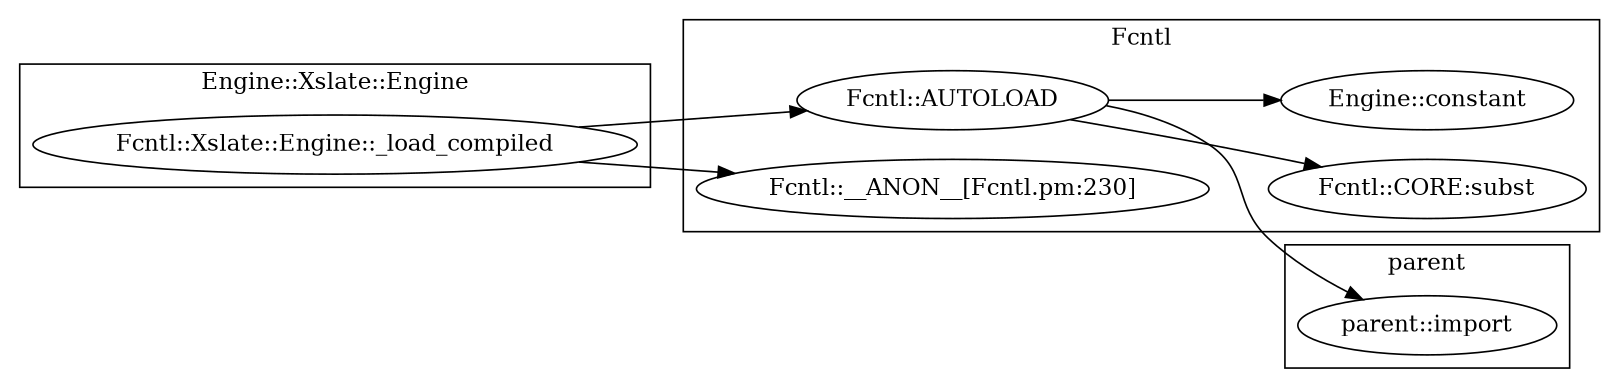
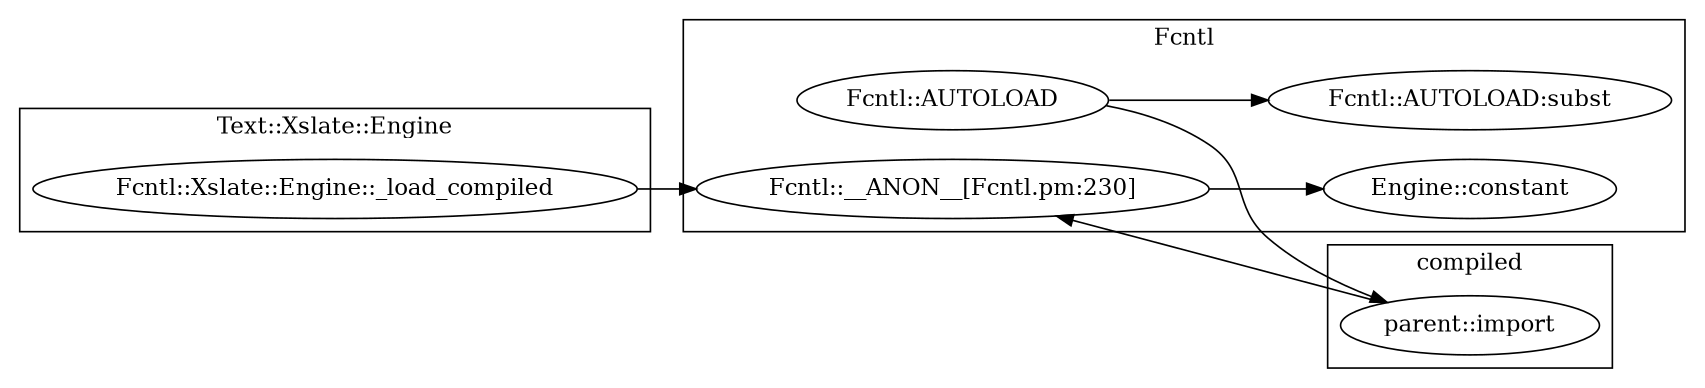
(335, 83) -> (335, 127)
(1186, 100) -> (1258, 189)
(695, 119) -> none
(1427, 189) -> (1470, 100)
none -> (1228, 262)
(1427, 264) -> (1470, 264)
